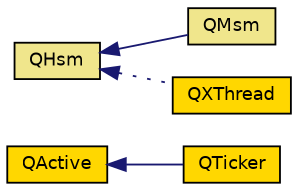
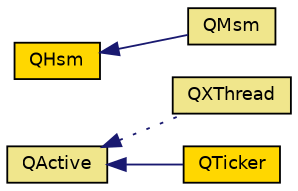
(57, 61) -> (57, 61)
(145, 78) -> (153, 127)
(232, 95) -> (232, 95)
(57, 165) -> (57, 165)
